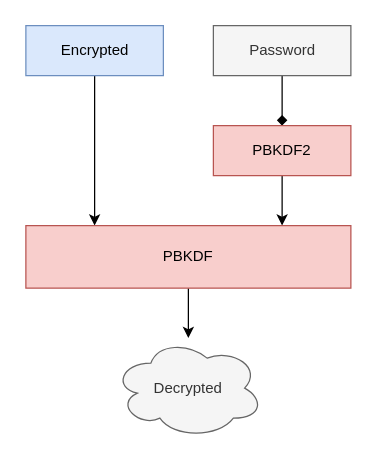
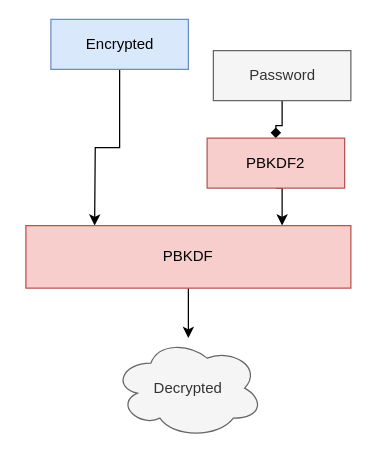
(94, 51) -> (119, 44)
(282, 51) -> (282, 76)
(282, 151) -> (276, 163)
